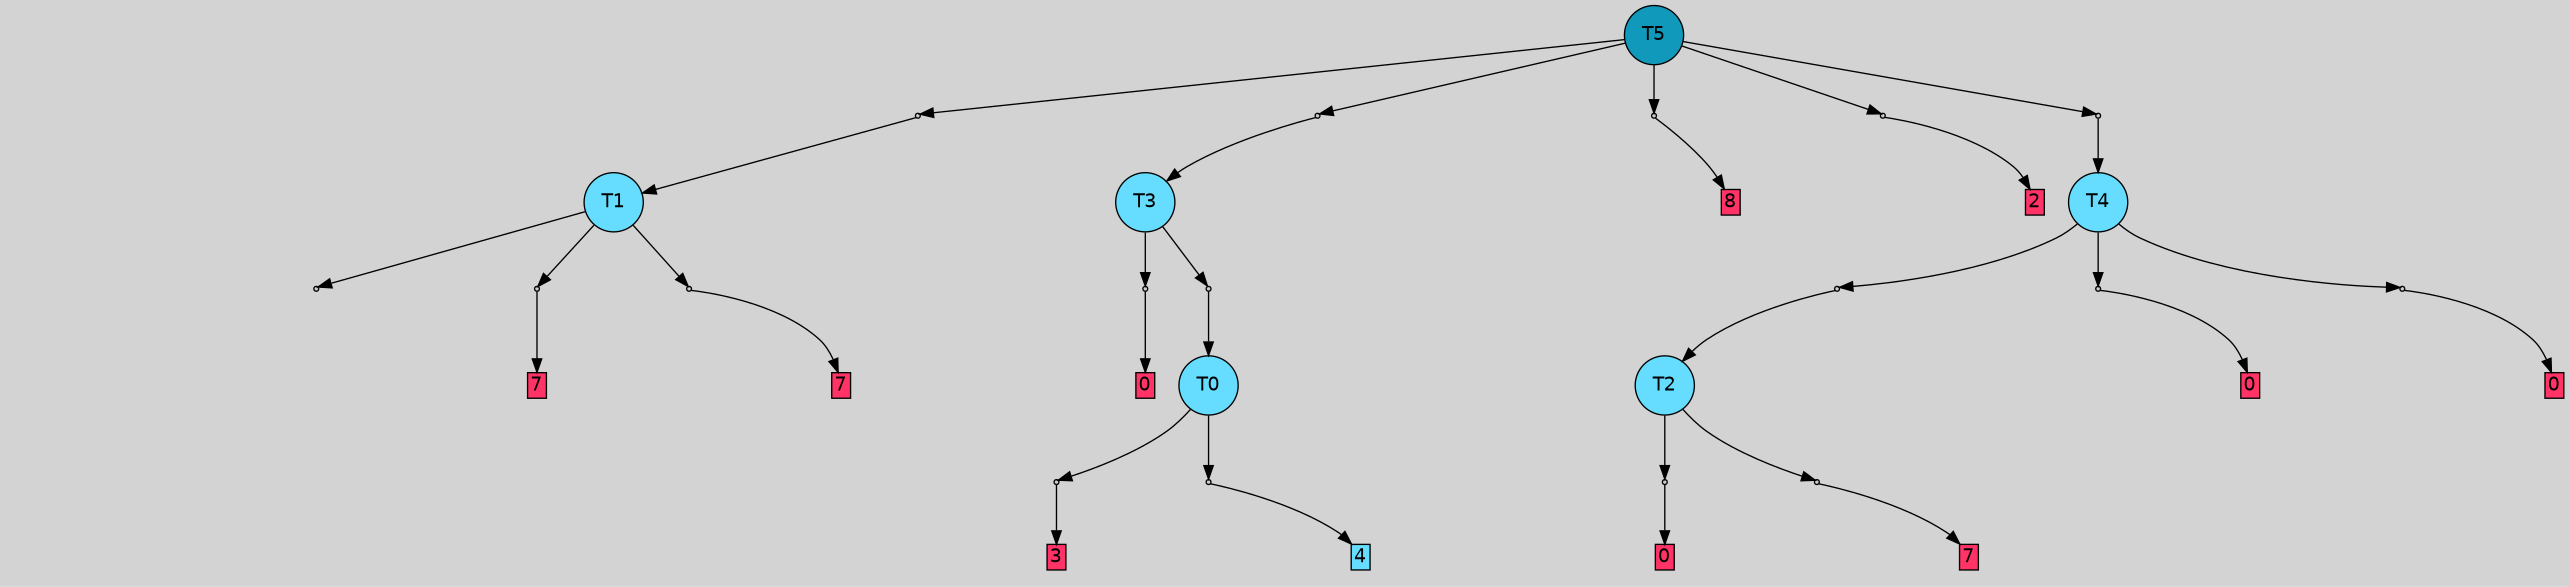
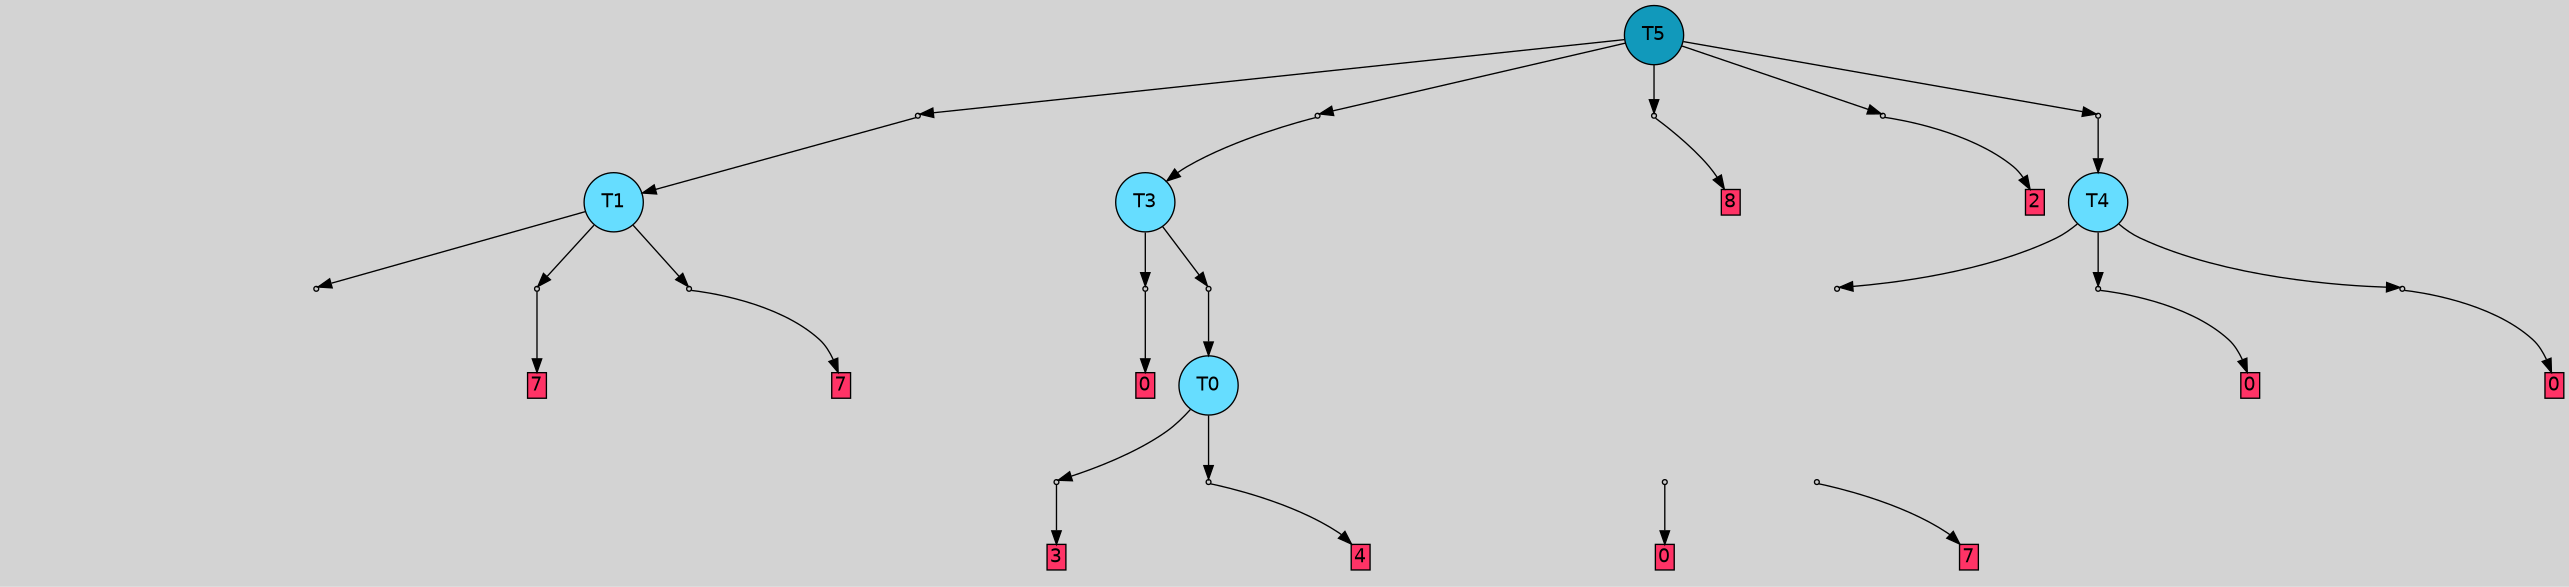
(1665, 385) -> none
(1361, 557) -> (1361, 557)
